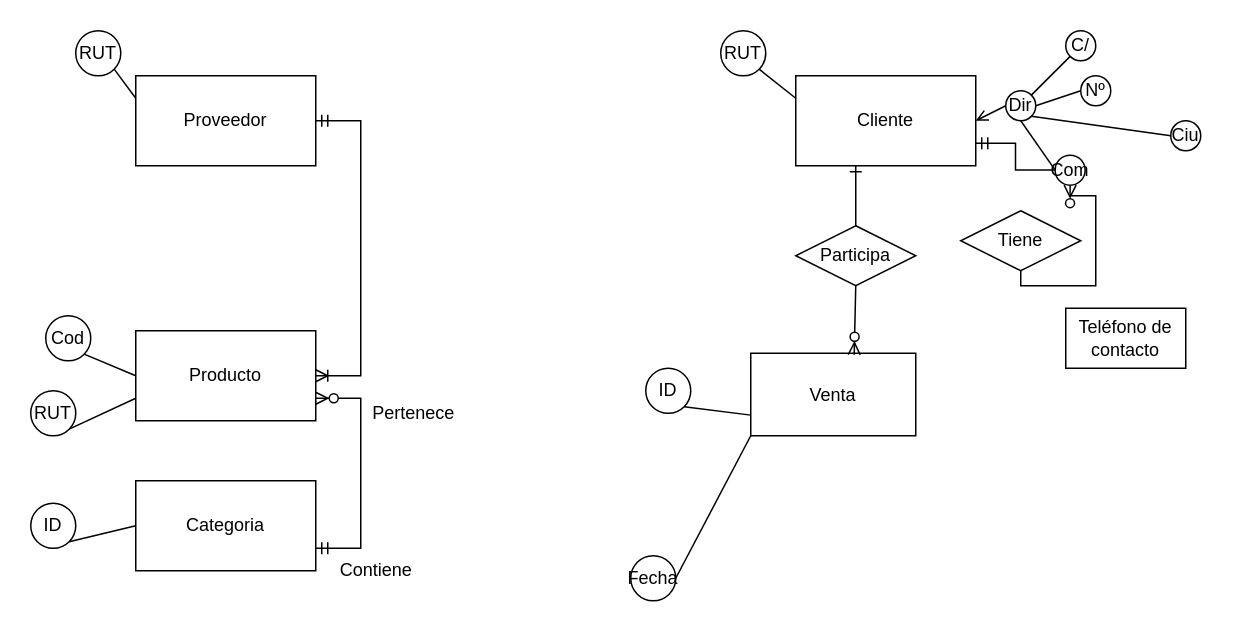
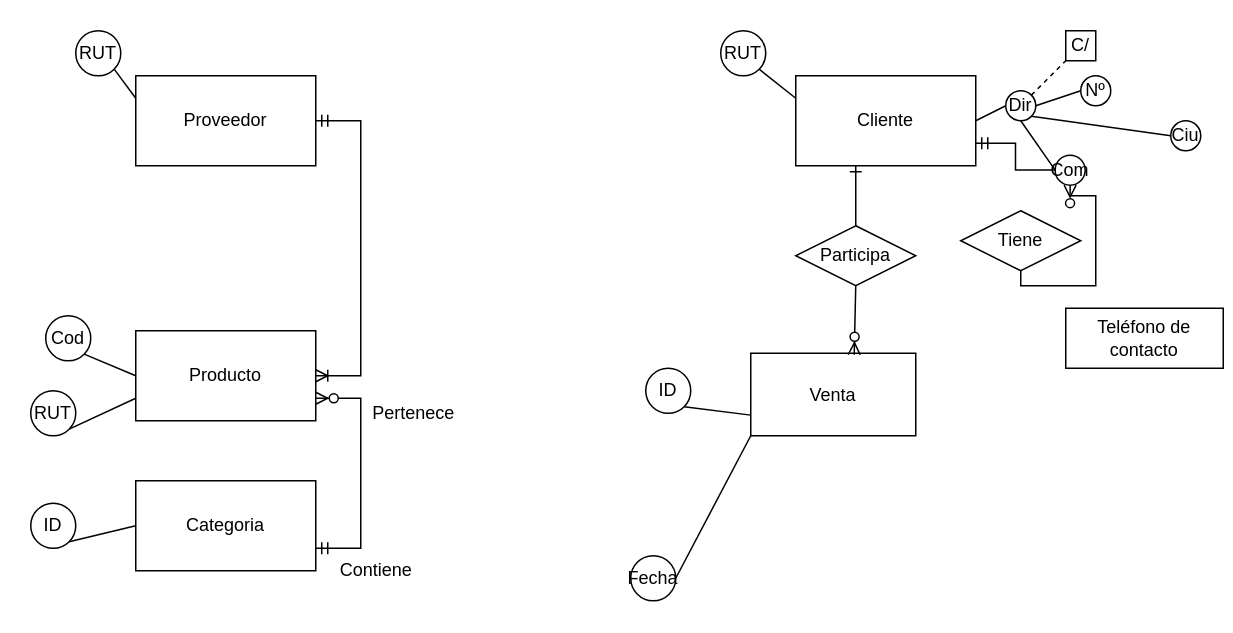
(1081, 46) -> (1081, 46)
(1051, 75) -> (1049, 77)
(981, 118) -> (980, 118)
(1126, 338) -> (1145, 338)
